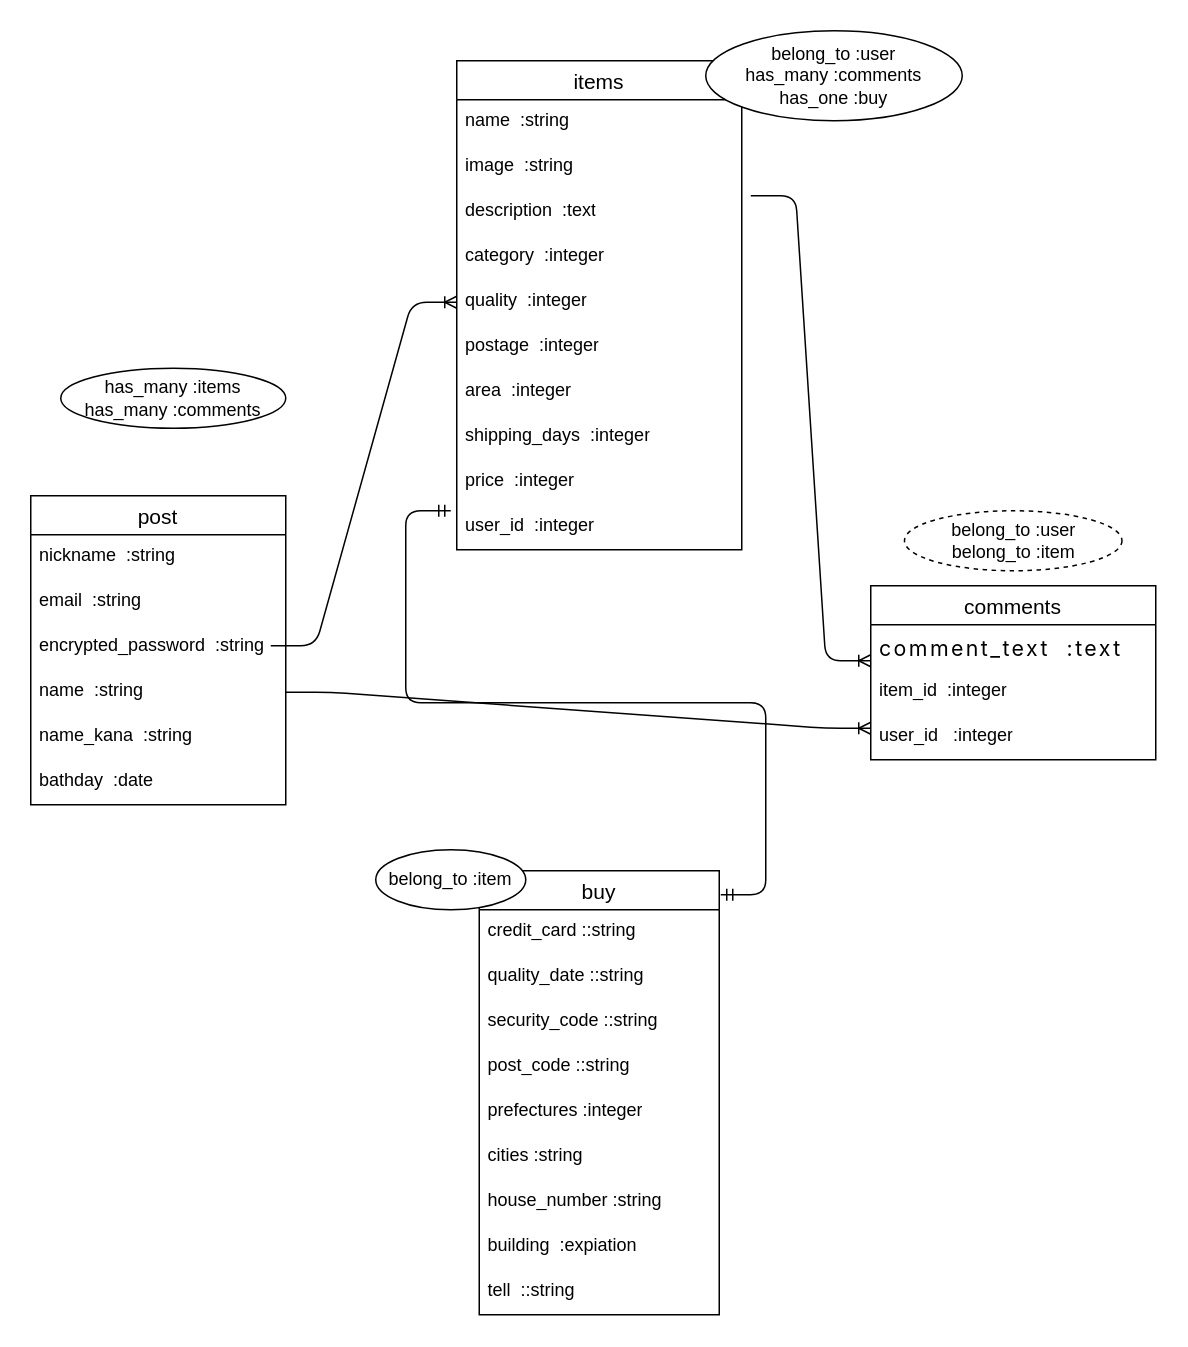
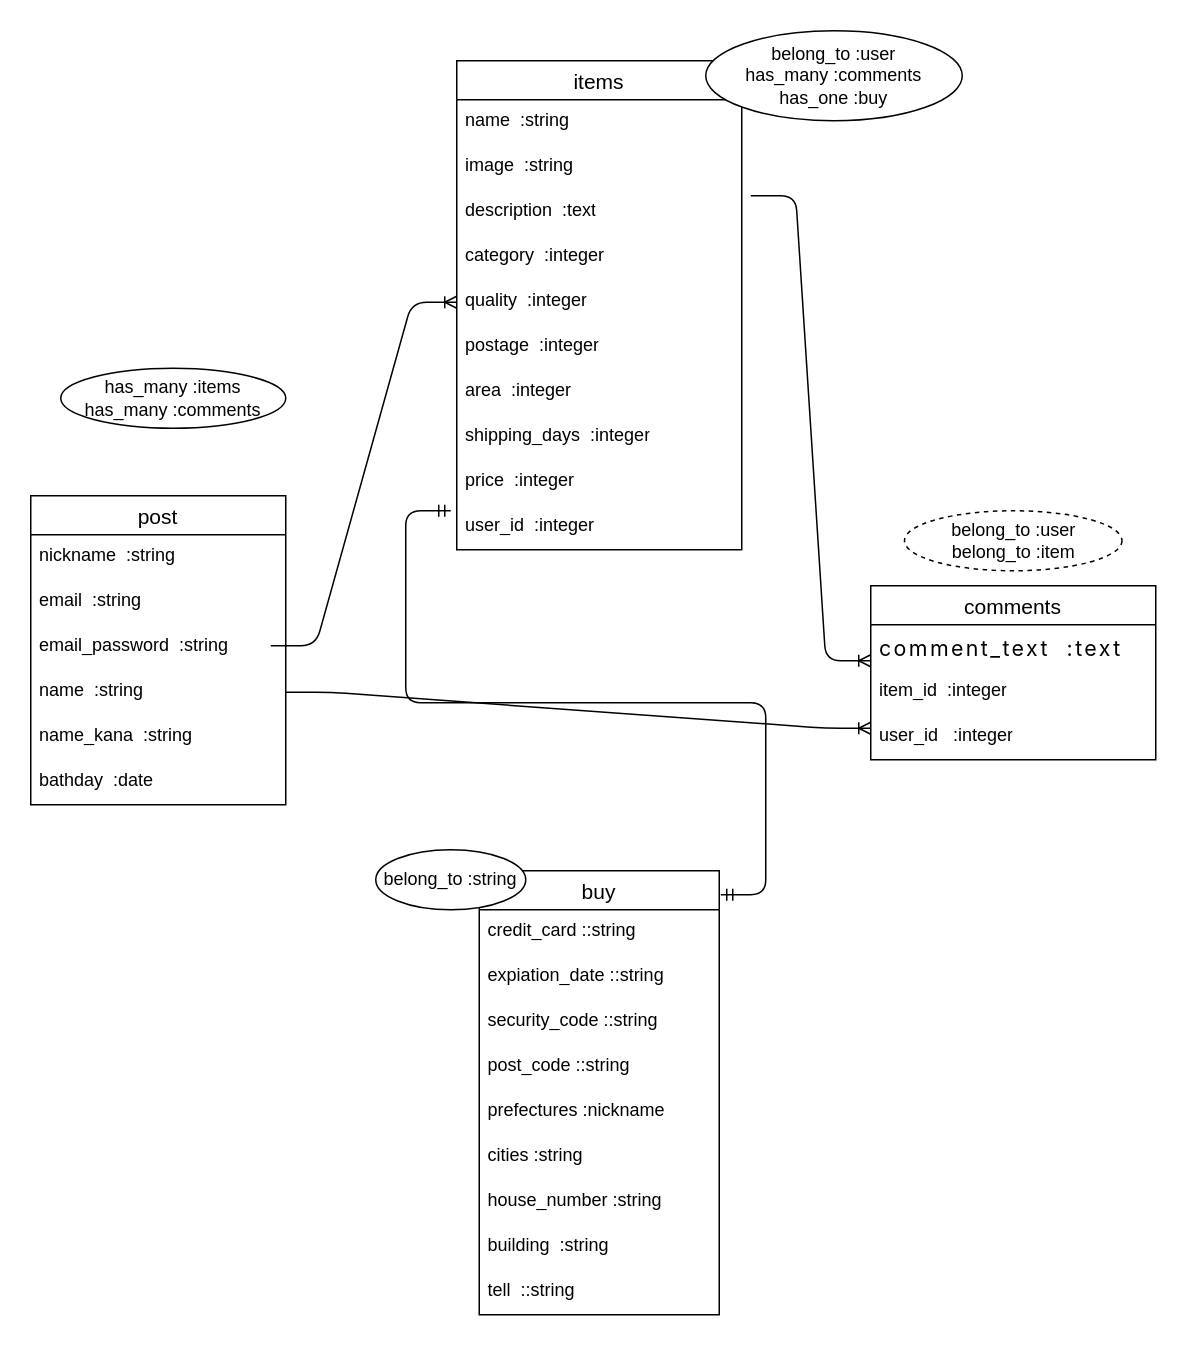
(160, 657) -> (144, 646)
(451, 880) -> (451, 880)
(582, 976) -> (592, 976)
(584, 1111) -> (589, 1111)
(575, 1246) -> (562, 1246)
